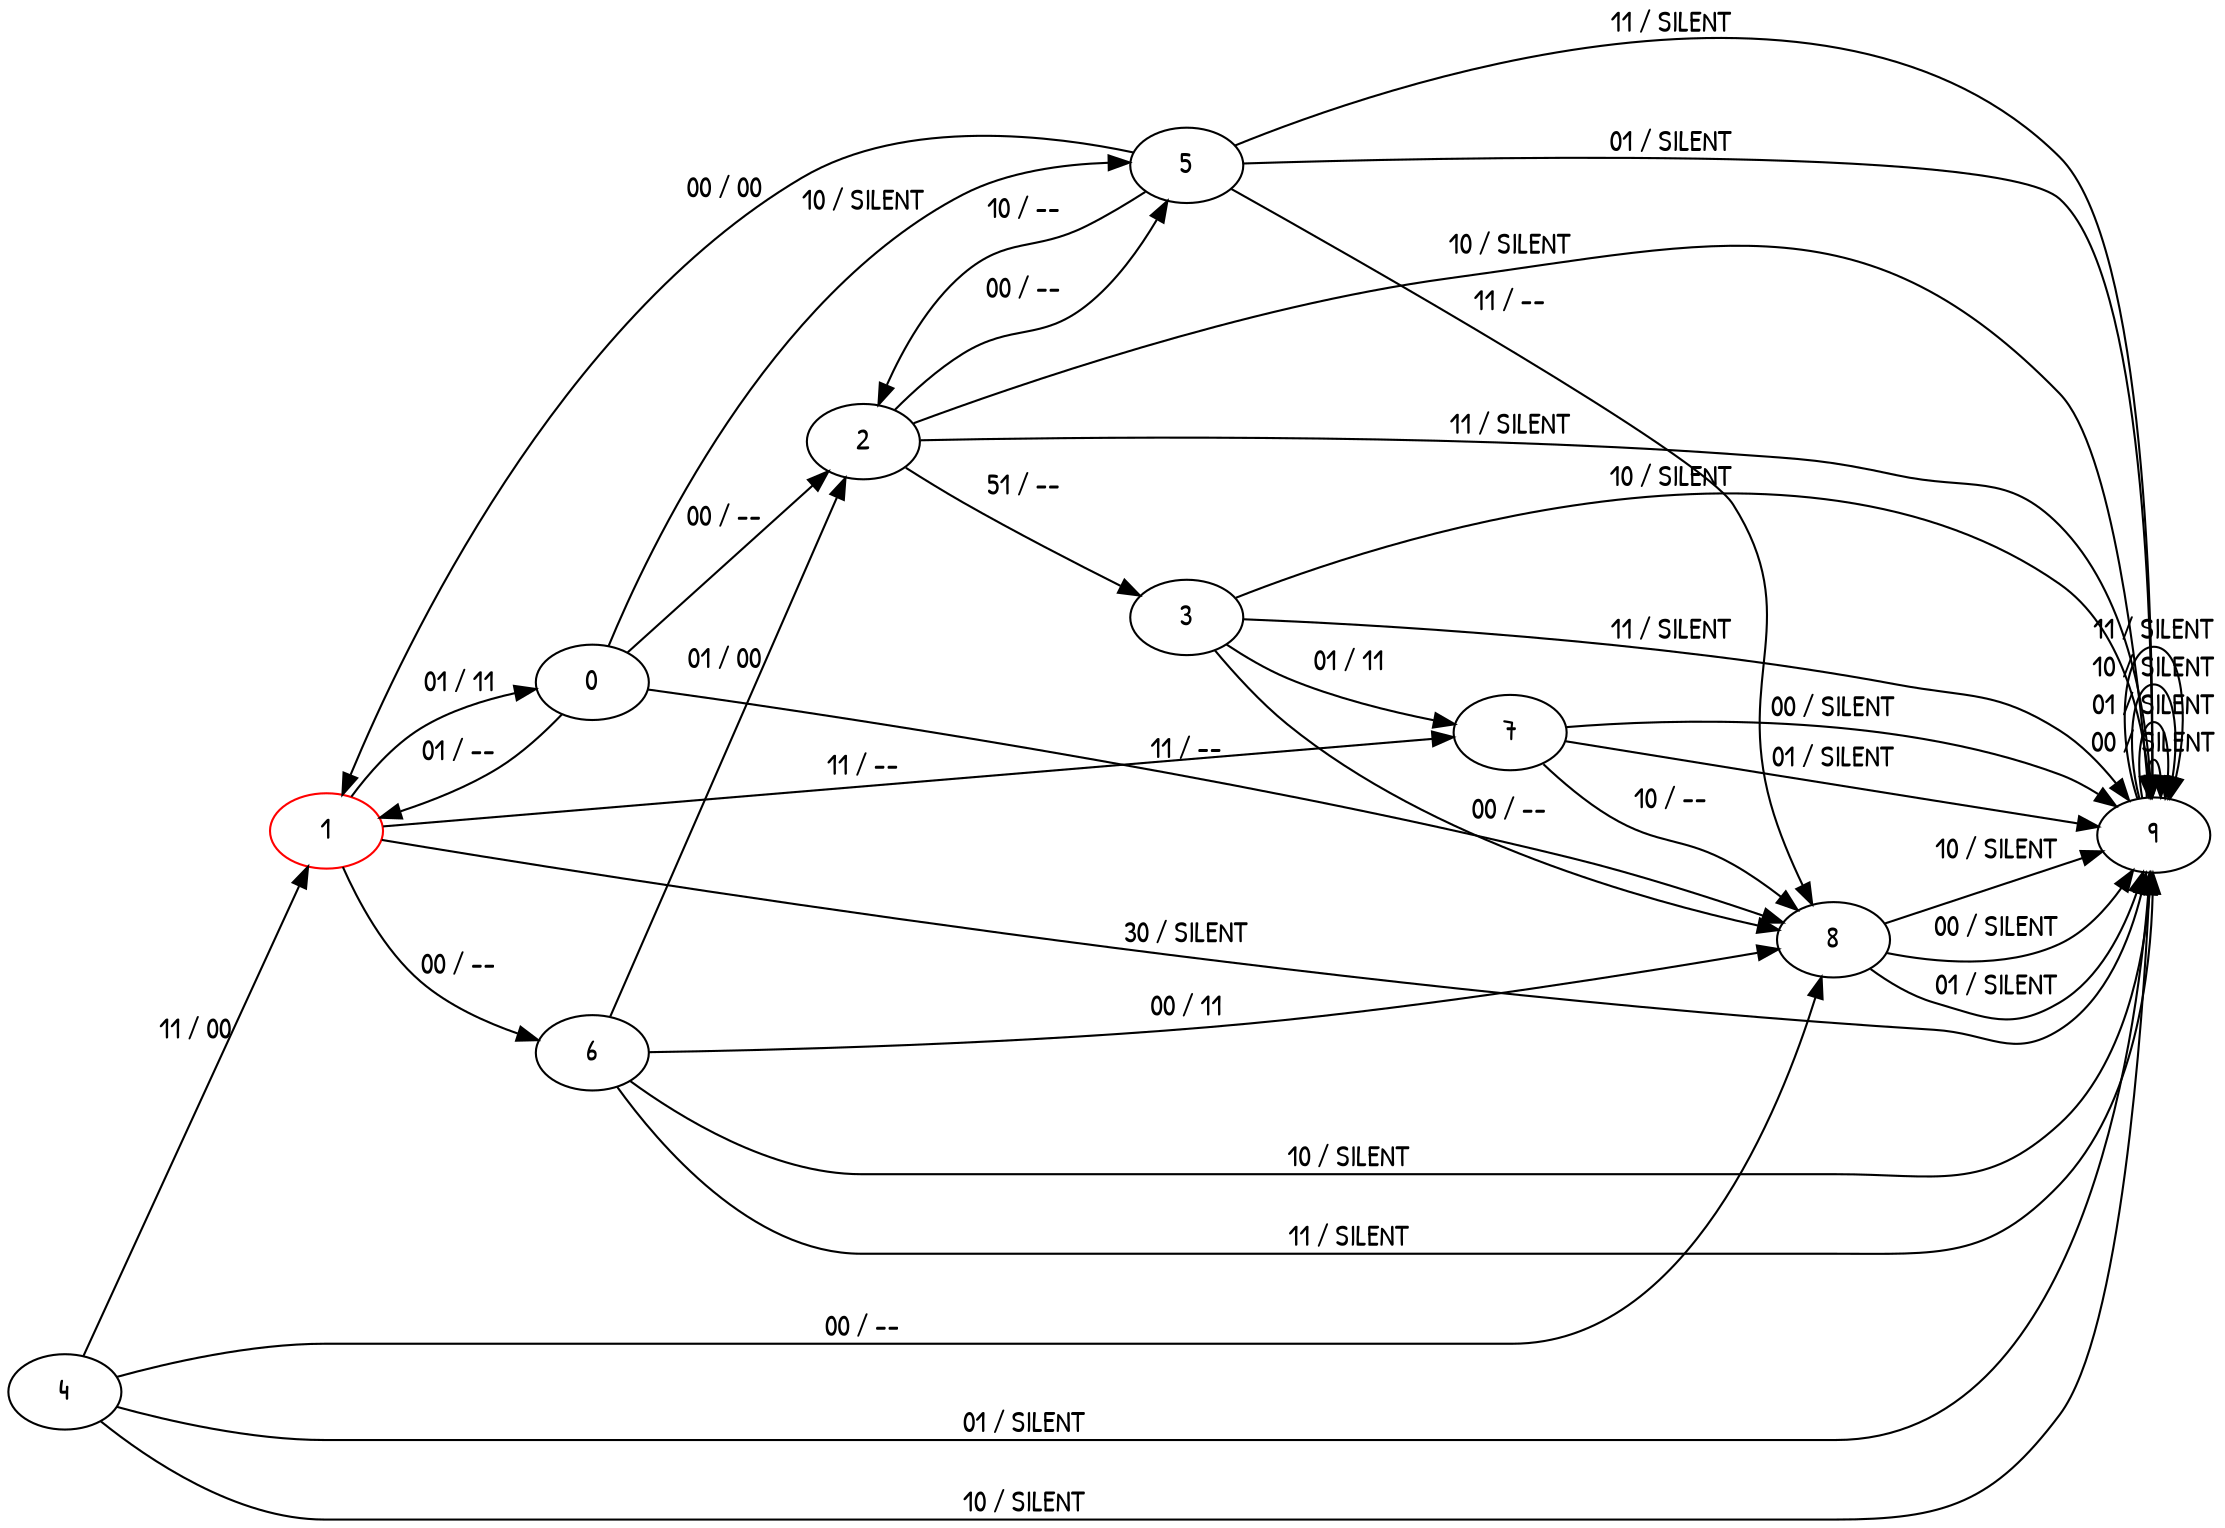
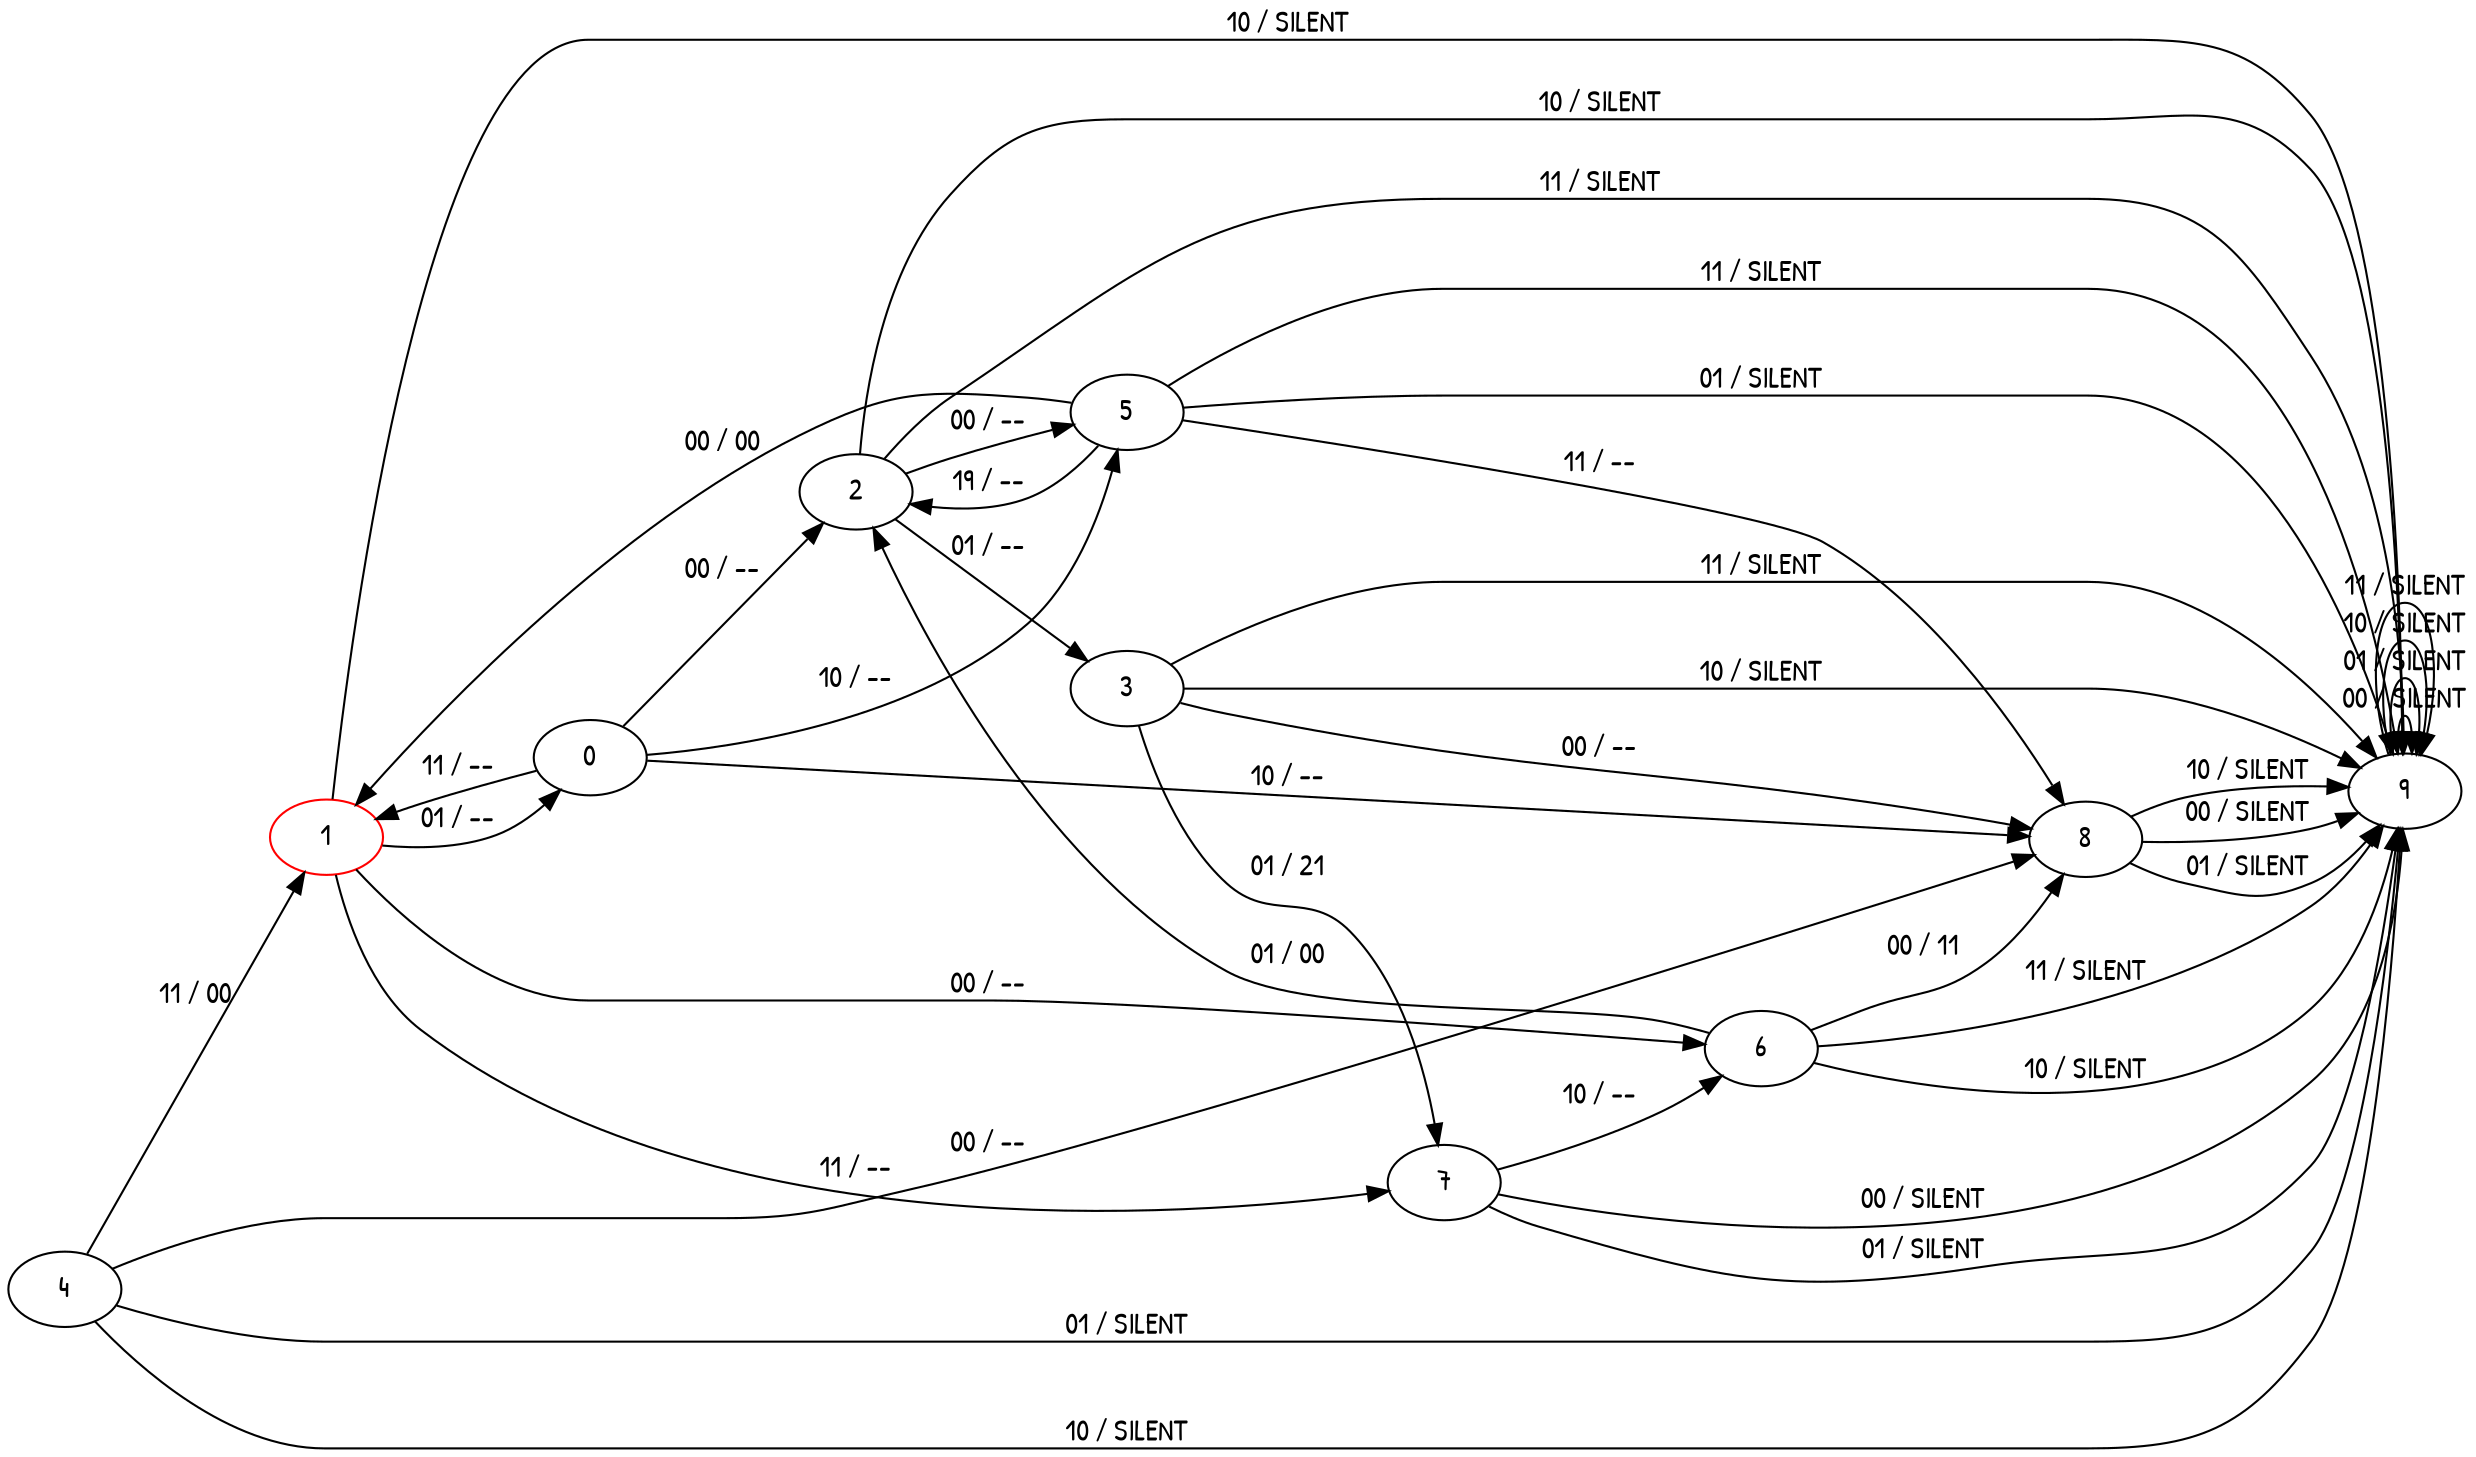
(863, 202) -> (856, 679)
(1025, 210) -> (989, 482)
(1025, 487) -> (989, 547)
(1349, 662) -> (1288, 868)
(459, 683) -> (458, 819)
(1187, 750) -> (1288, 778)
(459, 752) -> (458, 767)
(1658, 838) -> (1604, 1136)
(1187, 935) -> (1288, 24)
